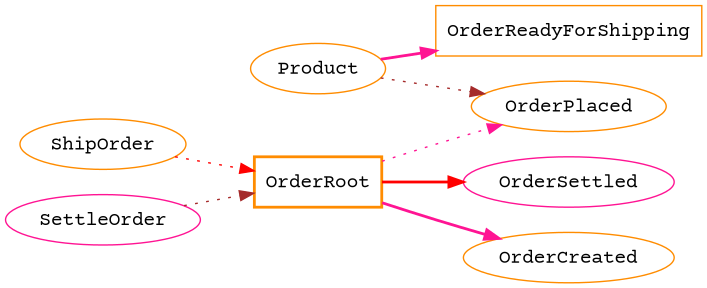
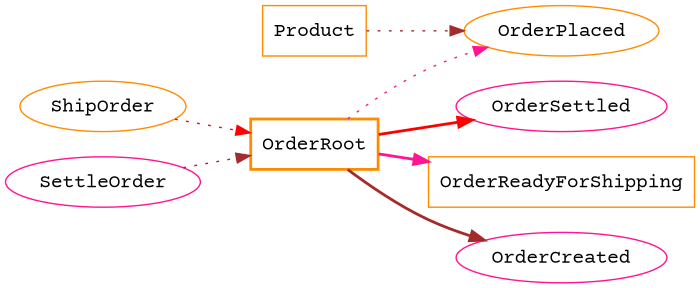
(401, 56) -> (396, 157)
(318, 69) -> (314, 31)
(434, 219) -> (406, 208)
(569, 258) -> (562, 258)
